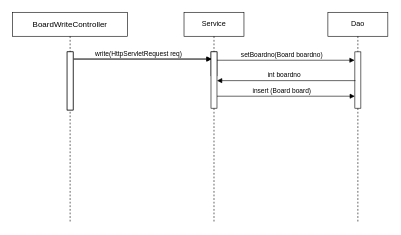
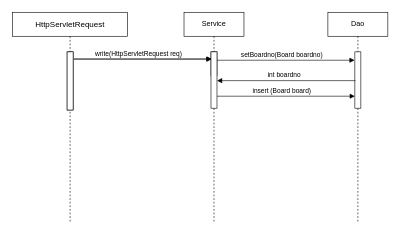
(70, 24) -> (70, 24)
